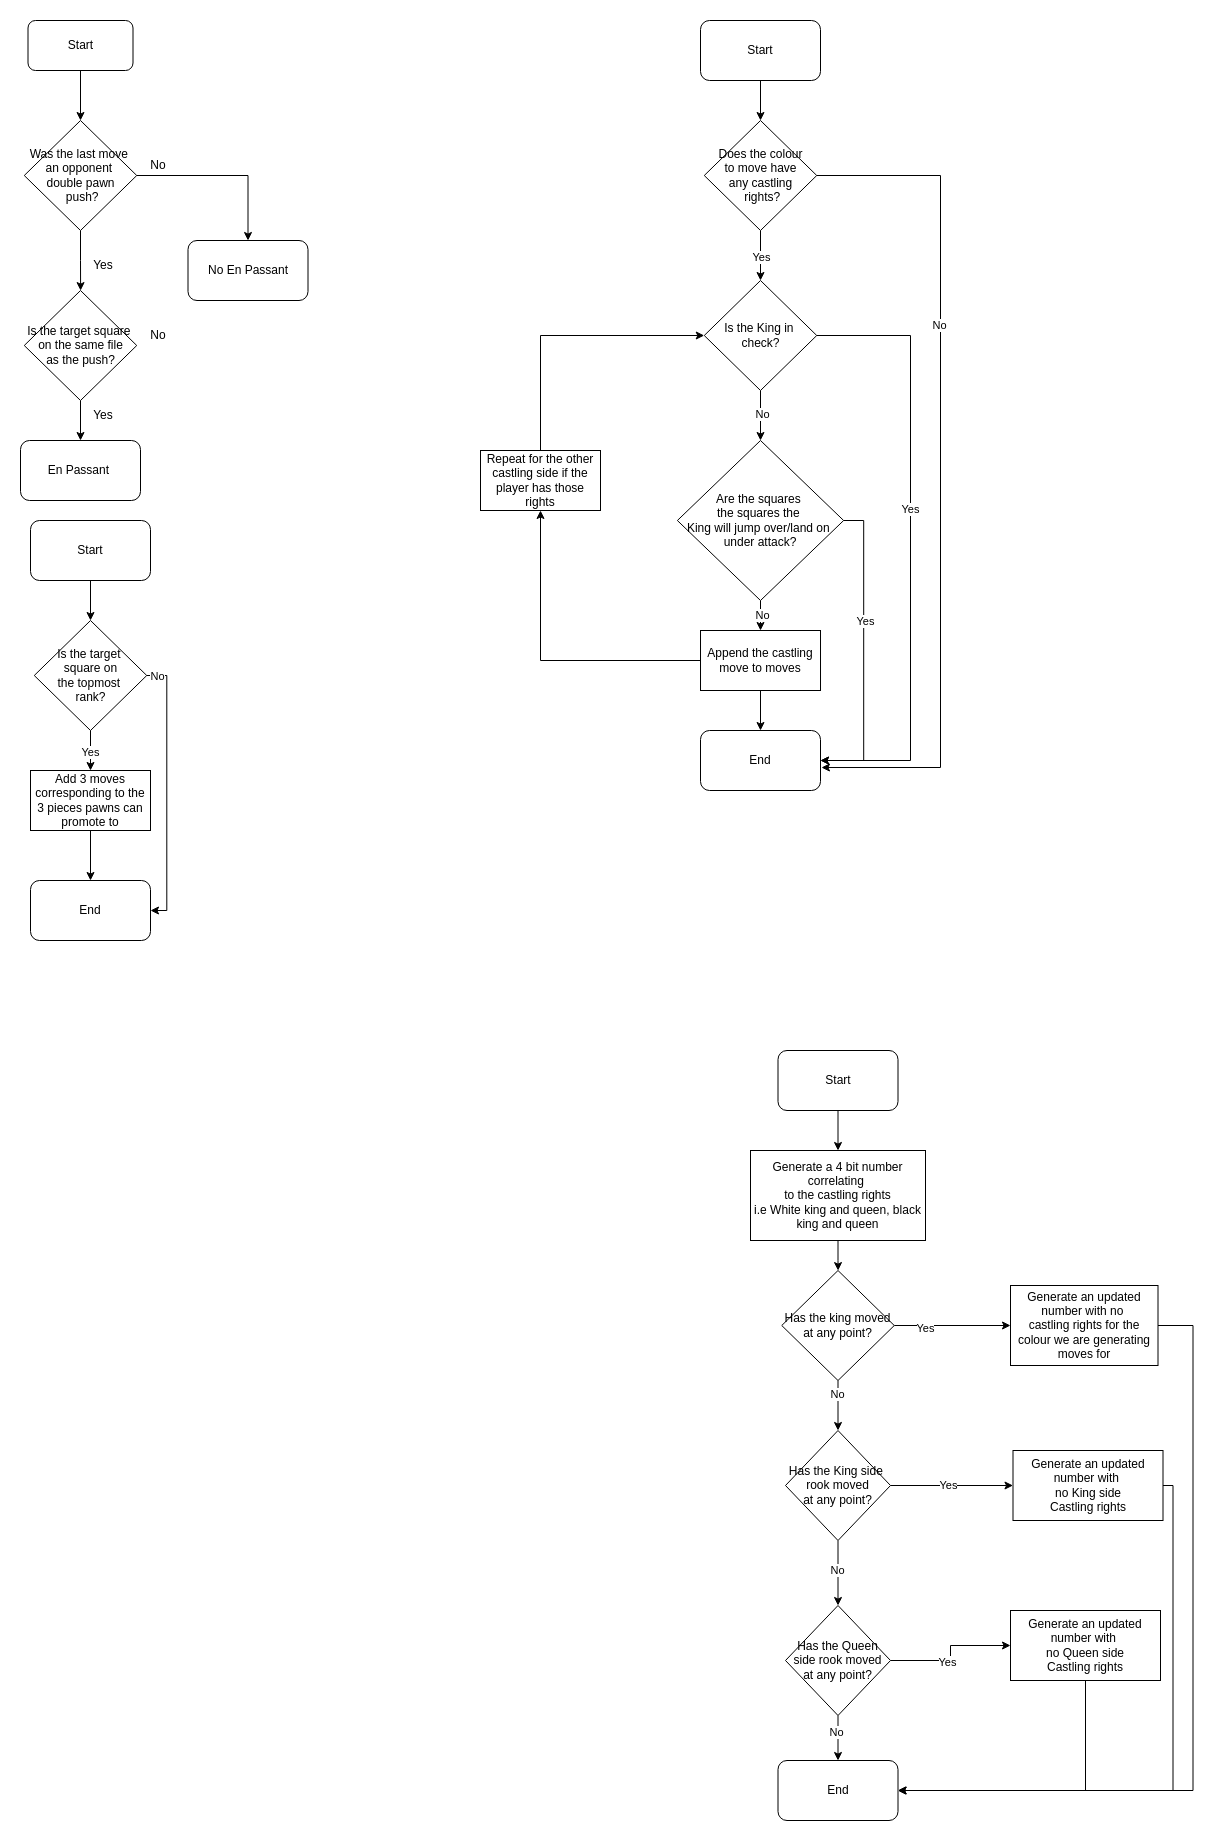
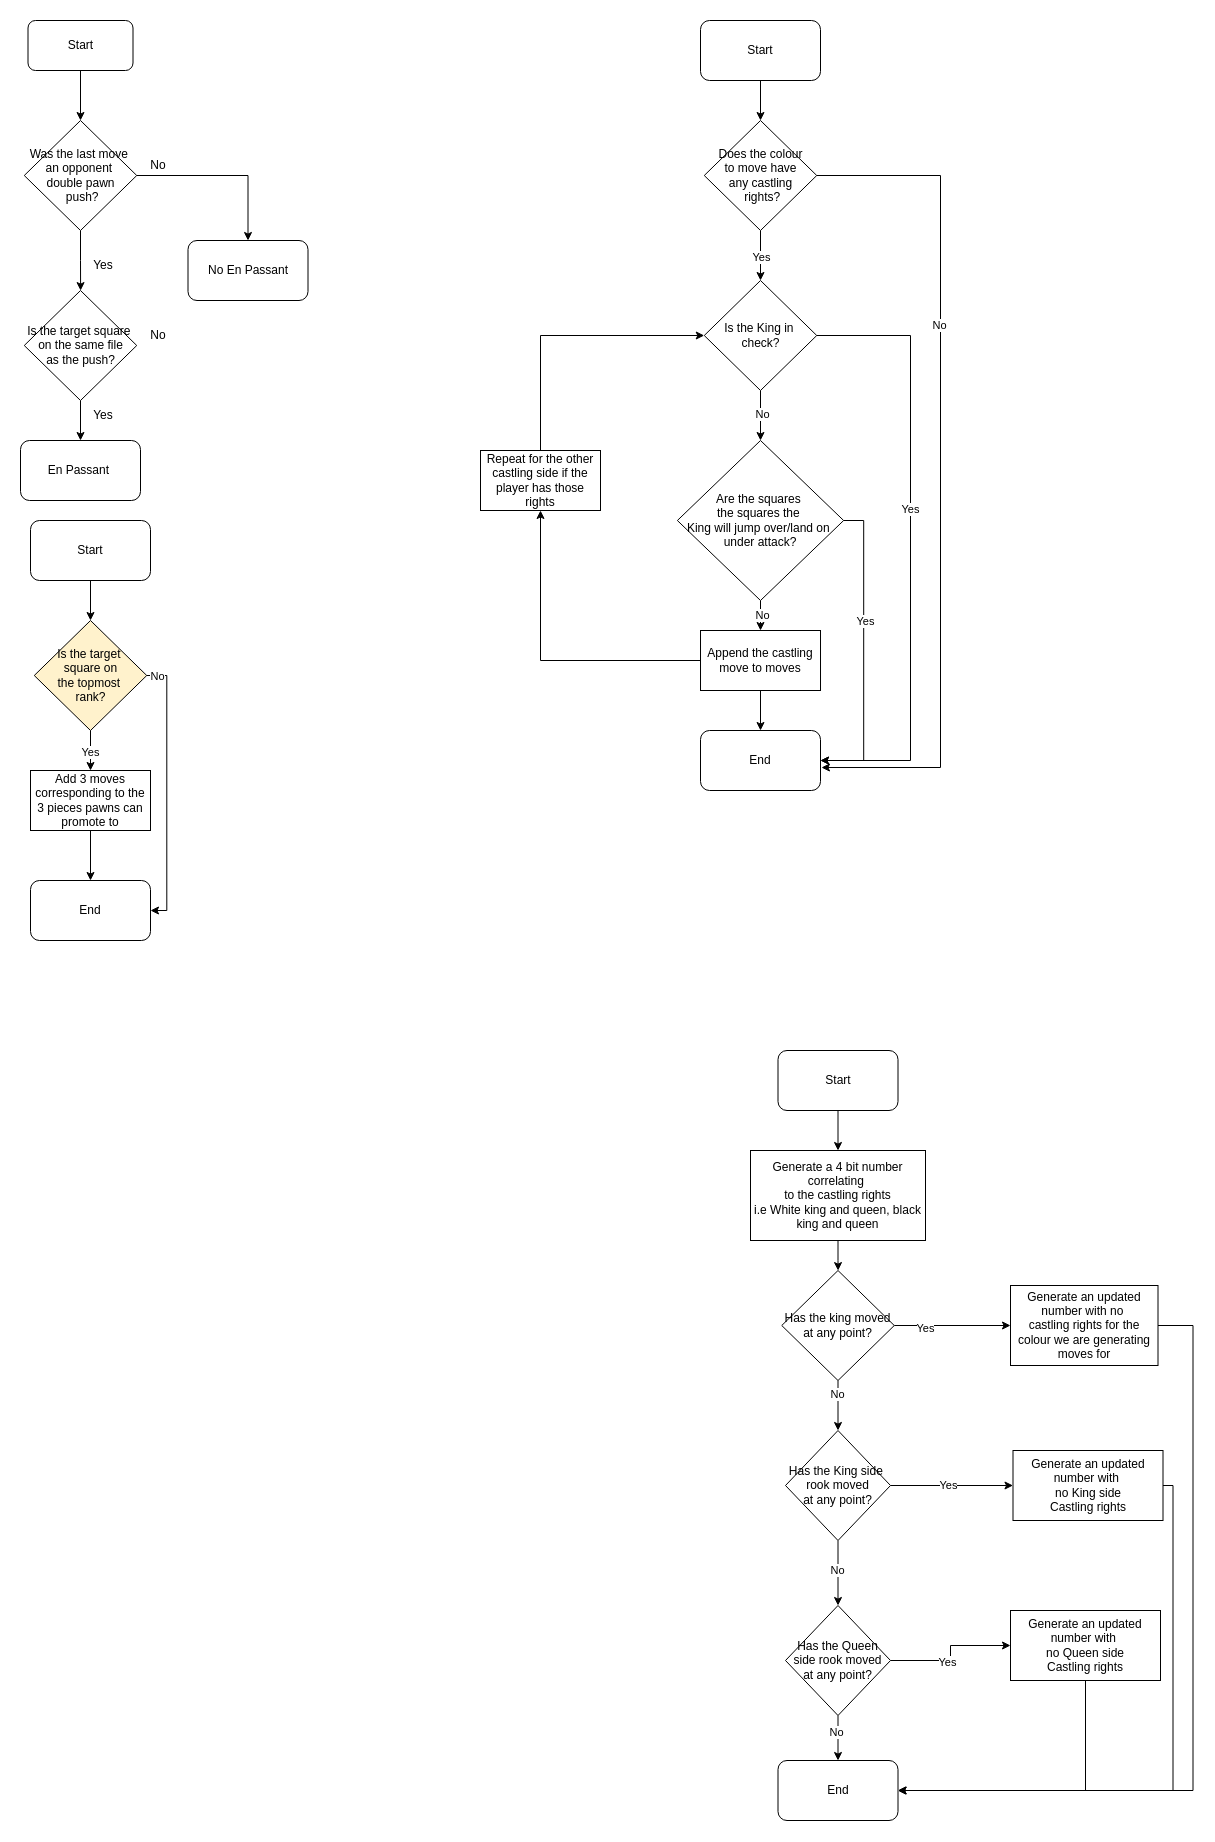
(91, 676) -> (91, 676)
